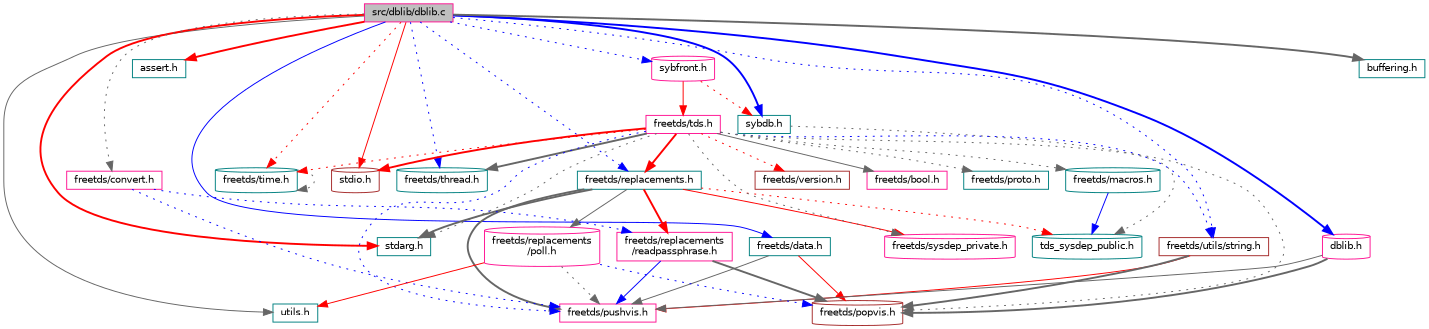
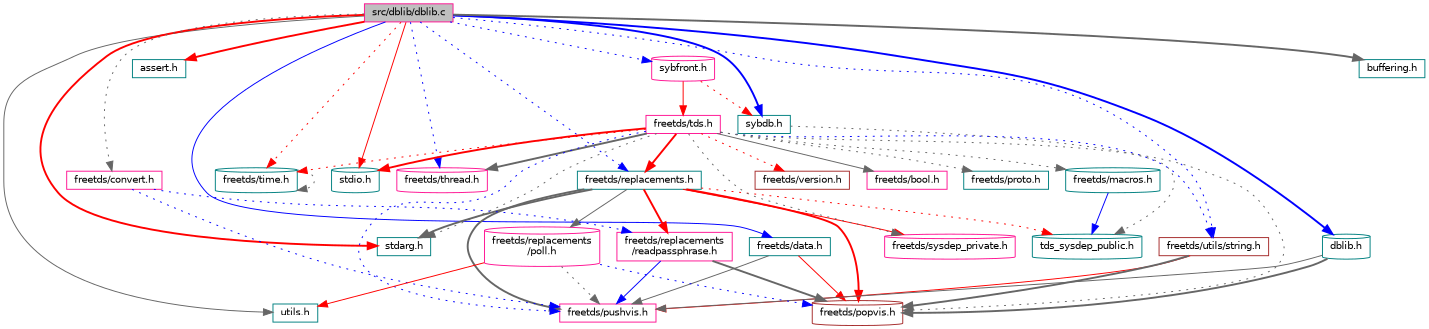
(355, 180) -> (355, 180)
(442, 180) -> (442, 180)
none -> (839, 228)
(1346, 247) -> (1346, 247)
